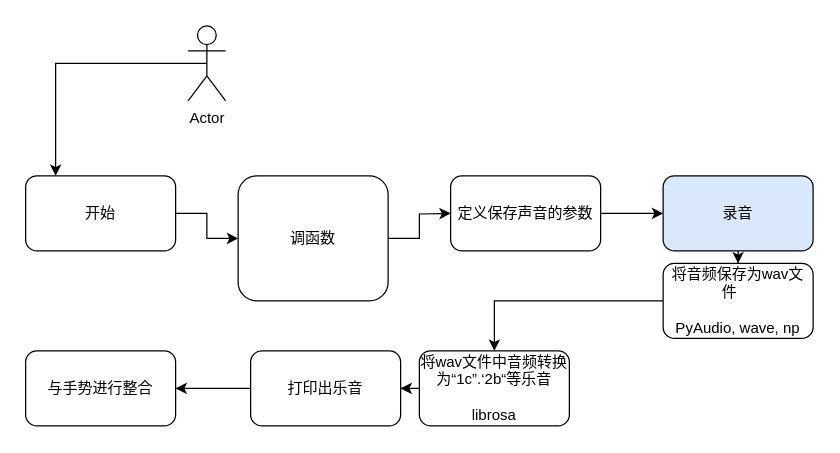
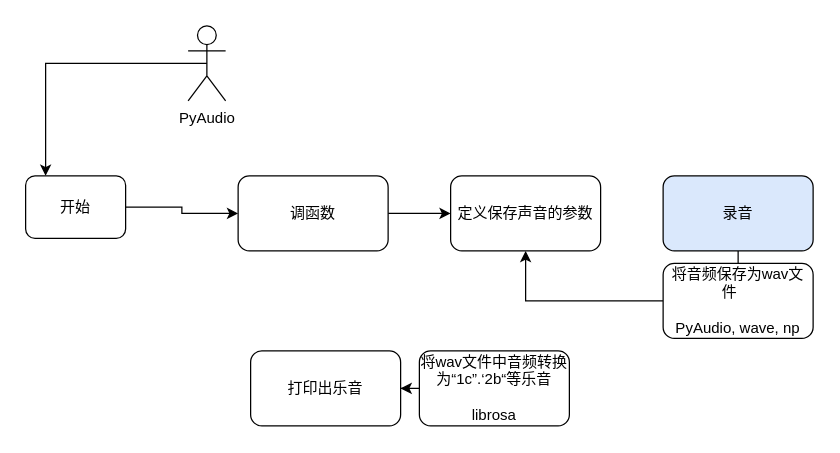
(208, 118) -> (208, 118)
(101, 213) -> (76, 207)
(628, 213) -> none
(313, 238) -> (313, 213)
(738, 253) -> (738, 256)
(494, 306) -> (526, 281)
(101, 388) -> none
(218, 388) -> none
